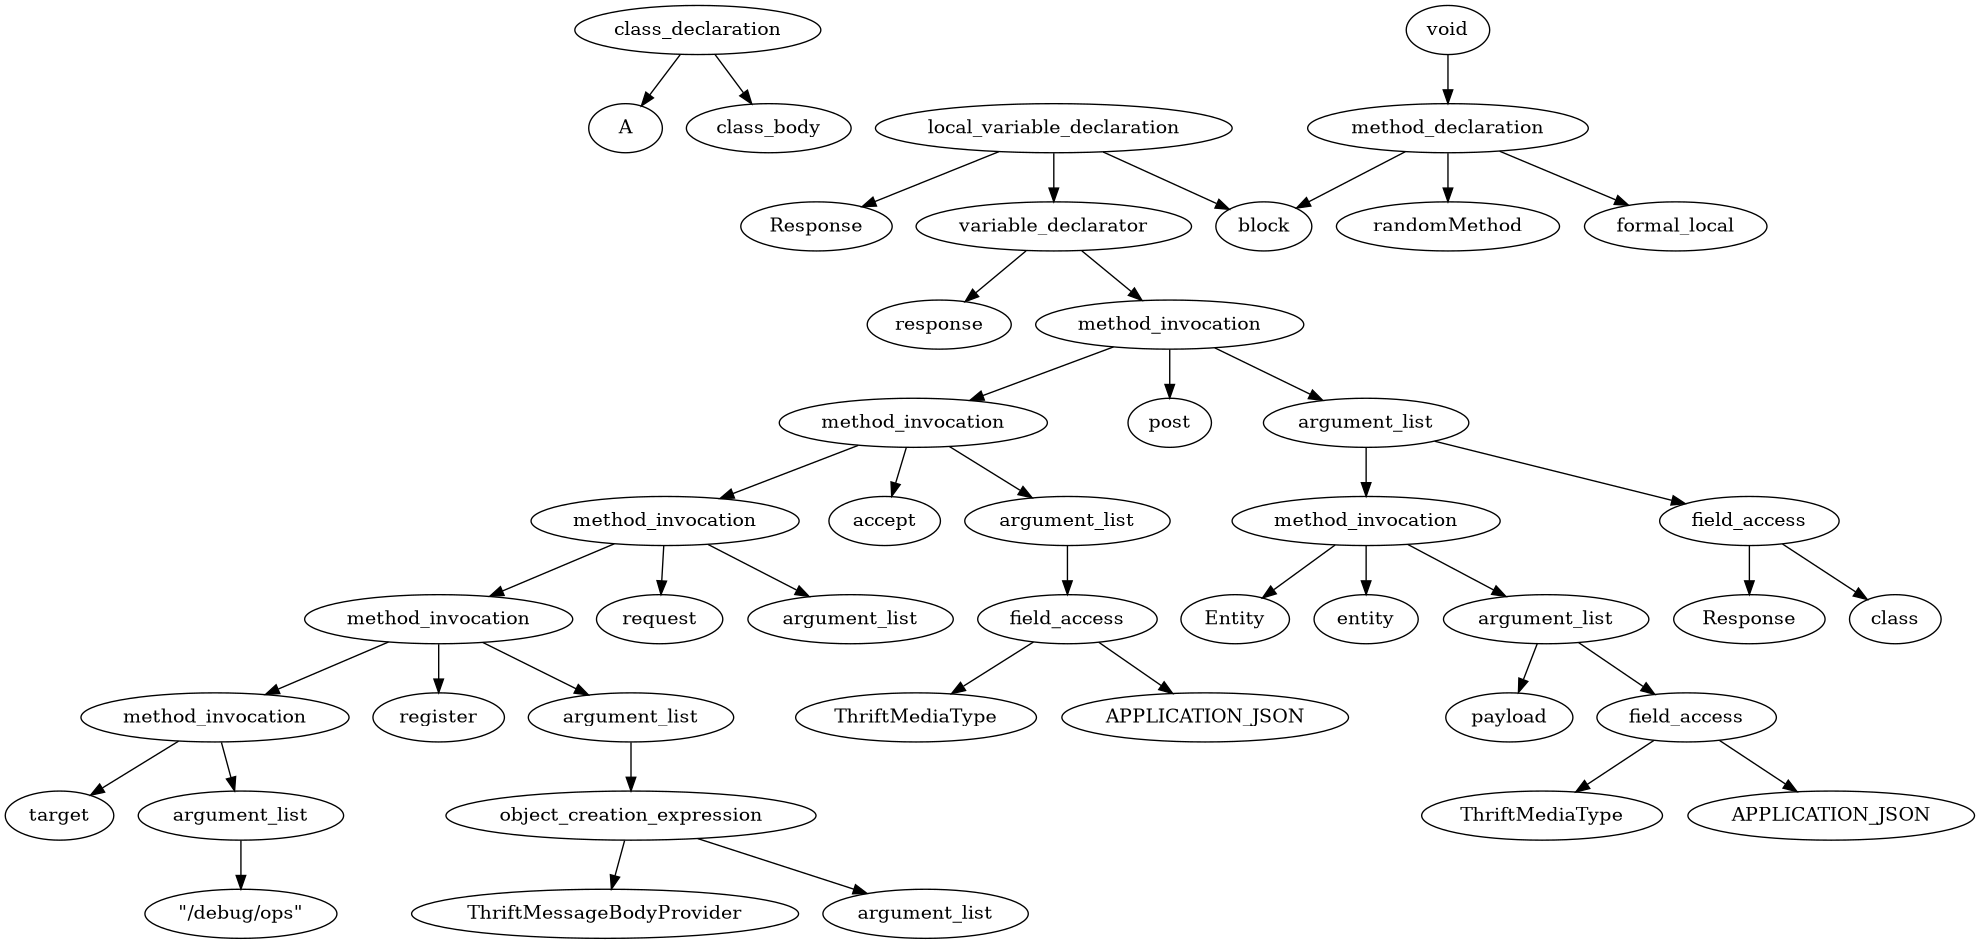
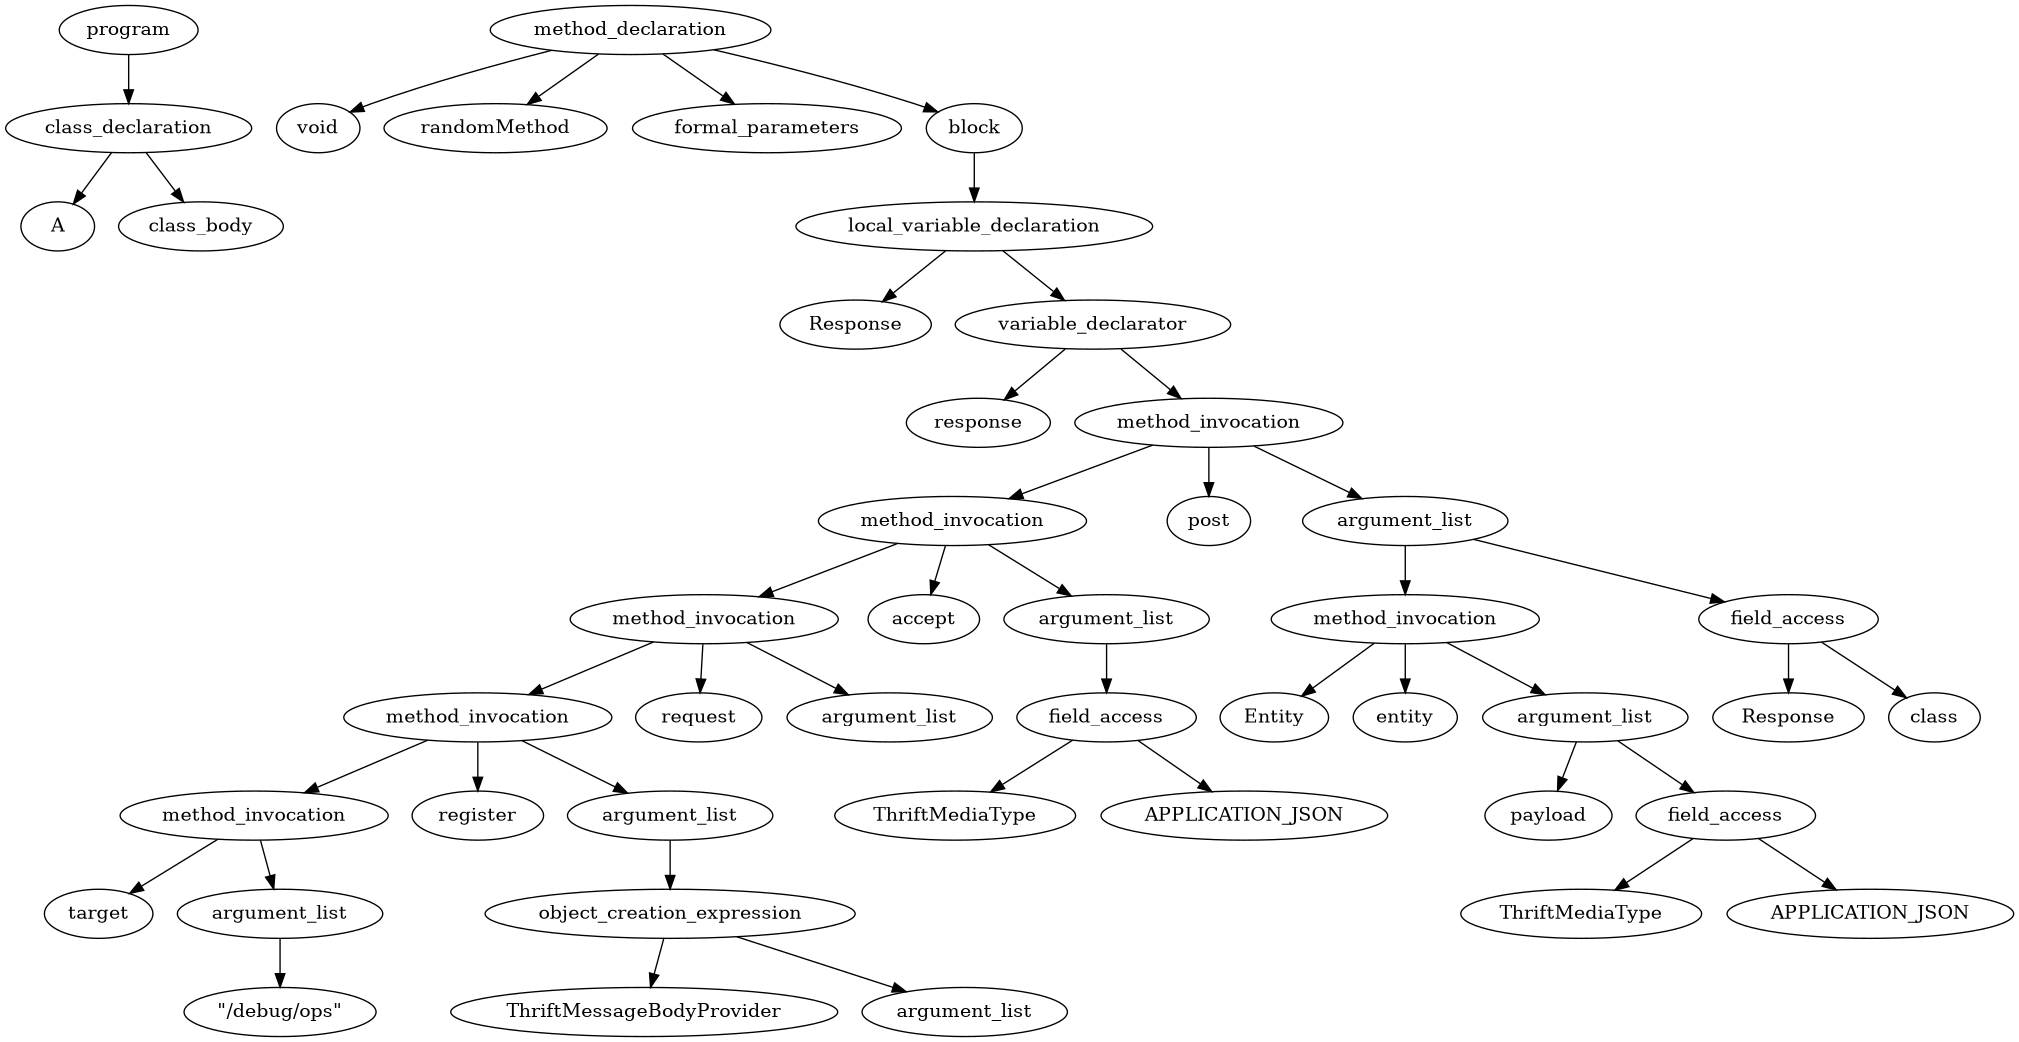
none -> (129, 30)
(1448, 72) -> (456, 76)
(1160, 178) -> (974, 171)
(1676, 226) -> (767, 128)
